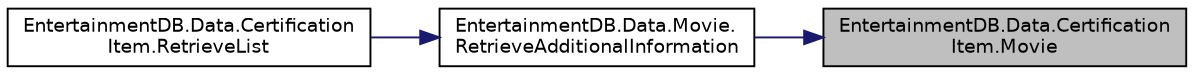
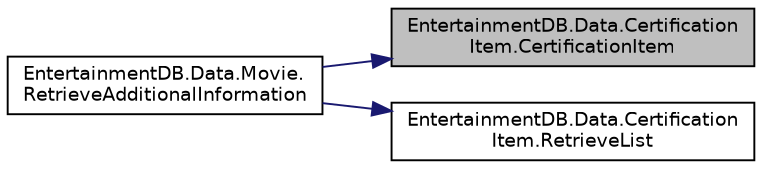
(395, 37) -> (347, 106)
(1005, 37) -> (573, 37)
